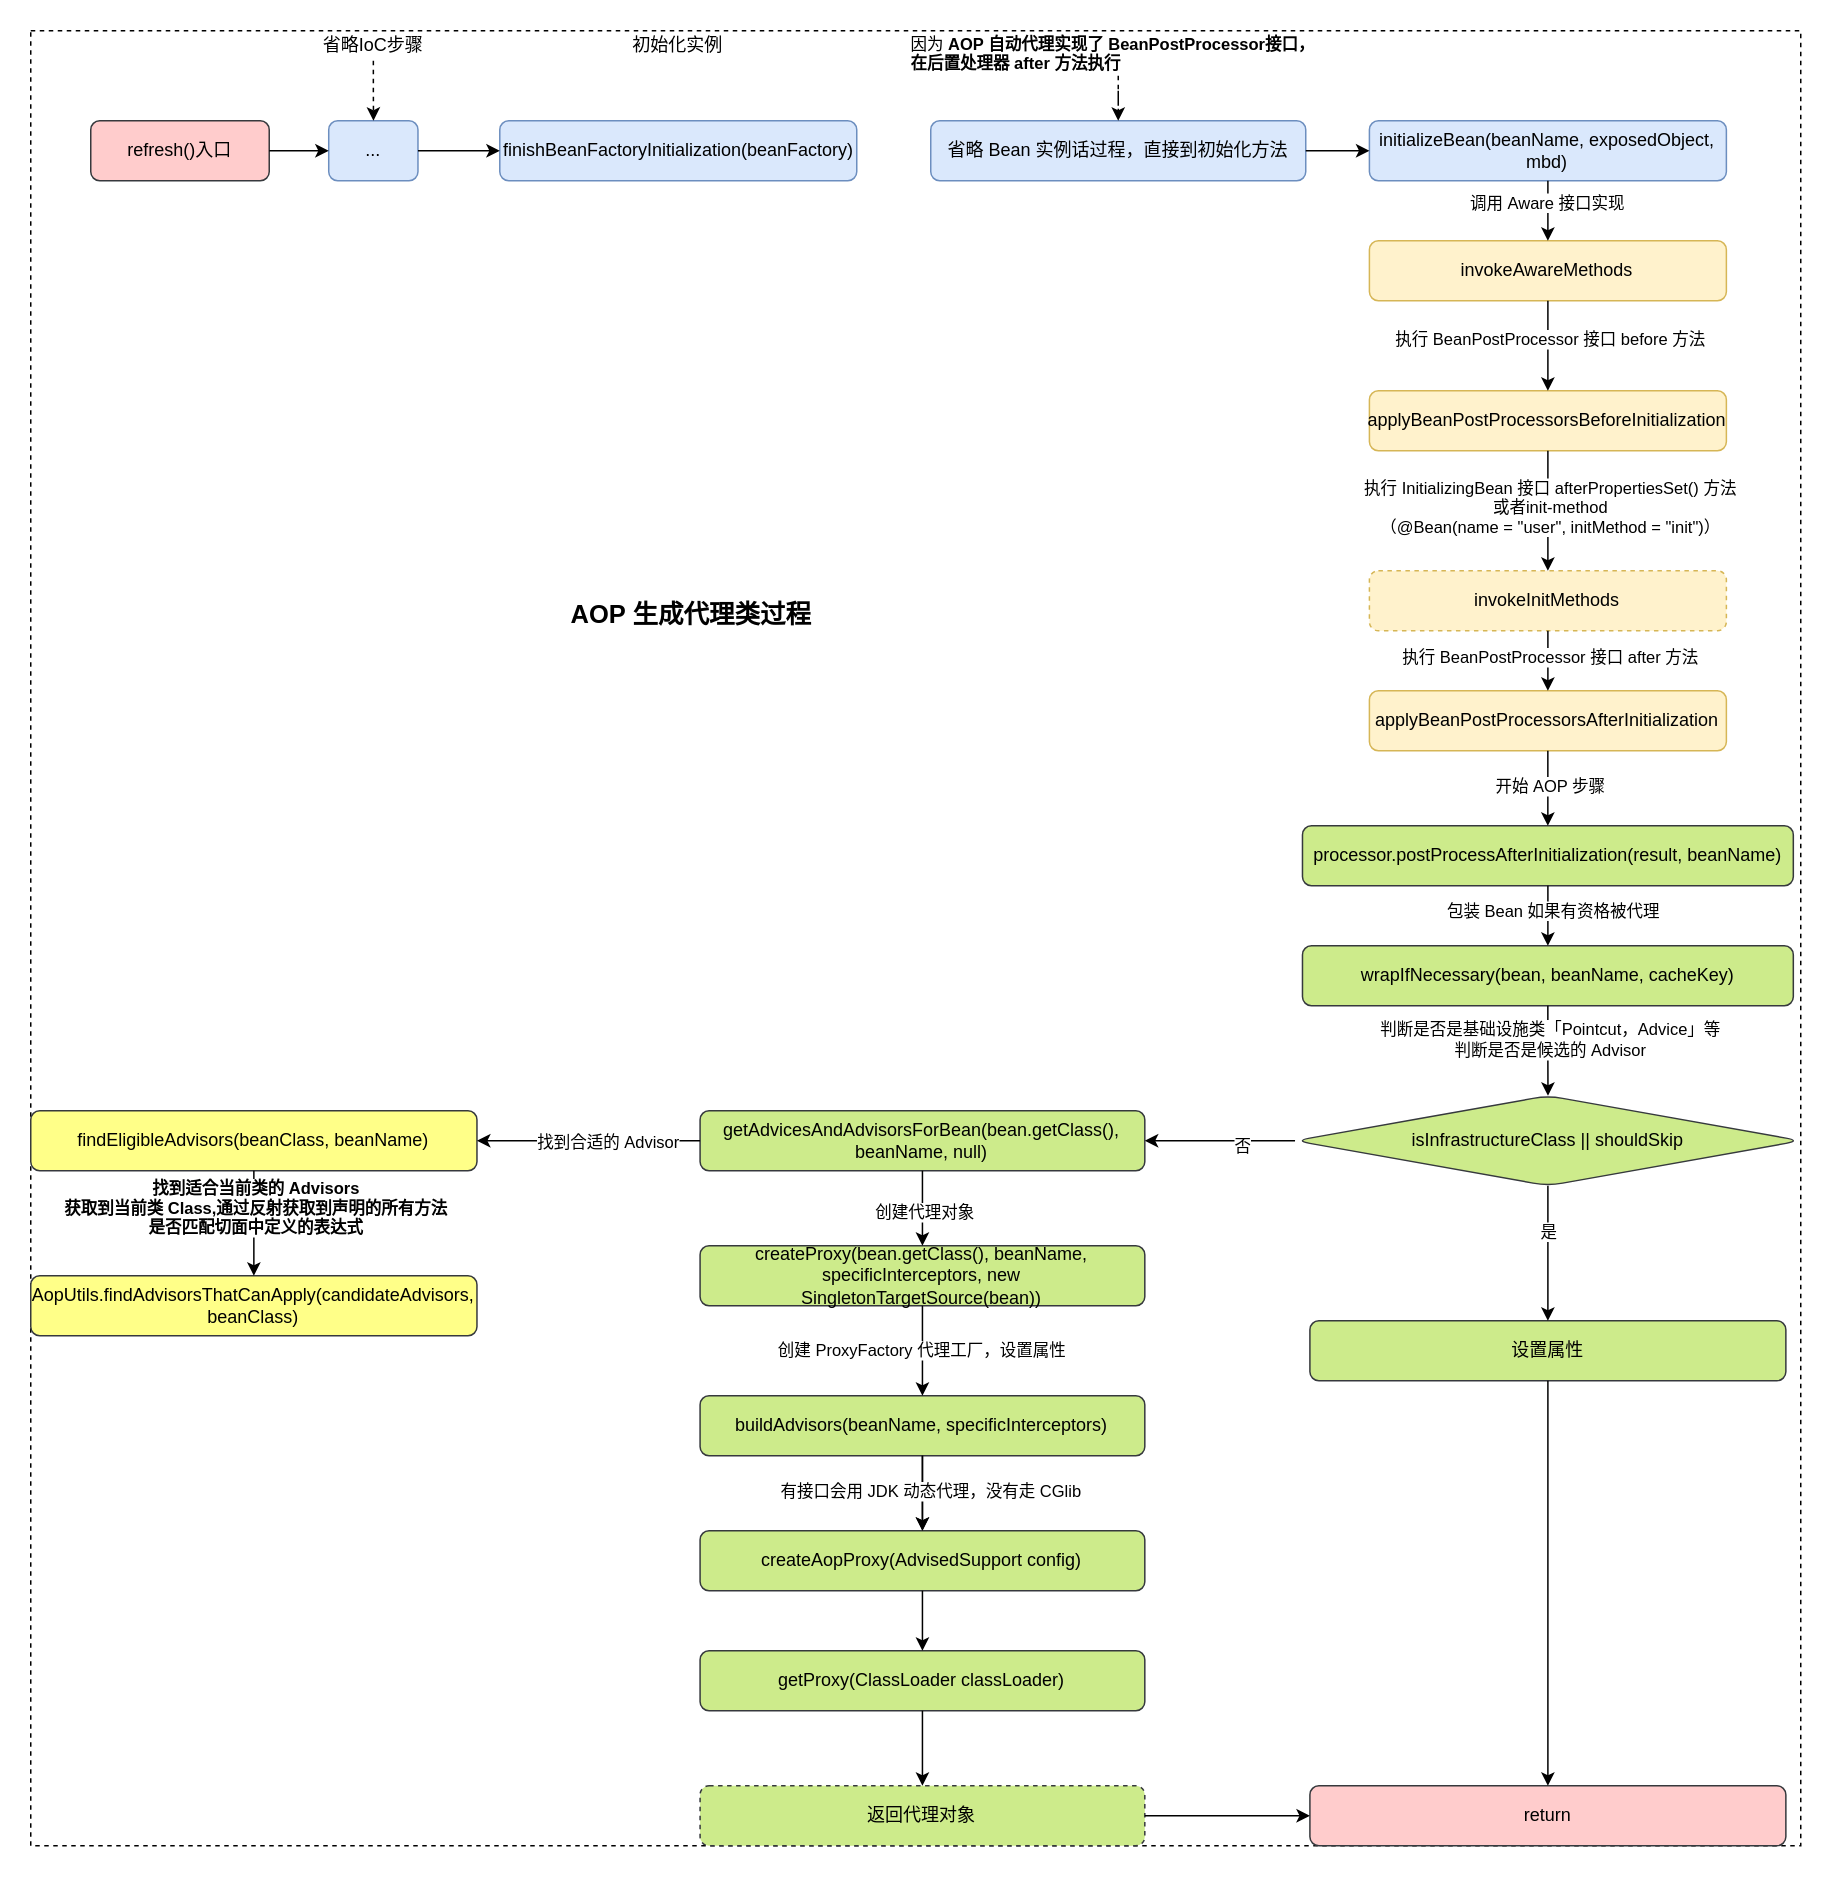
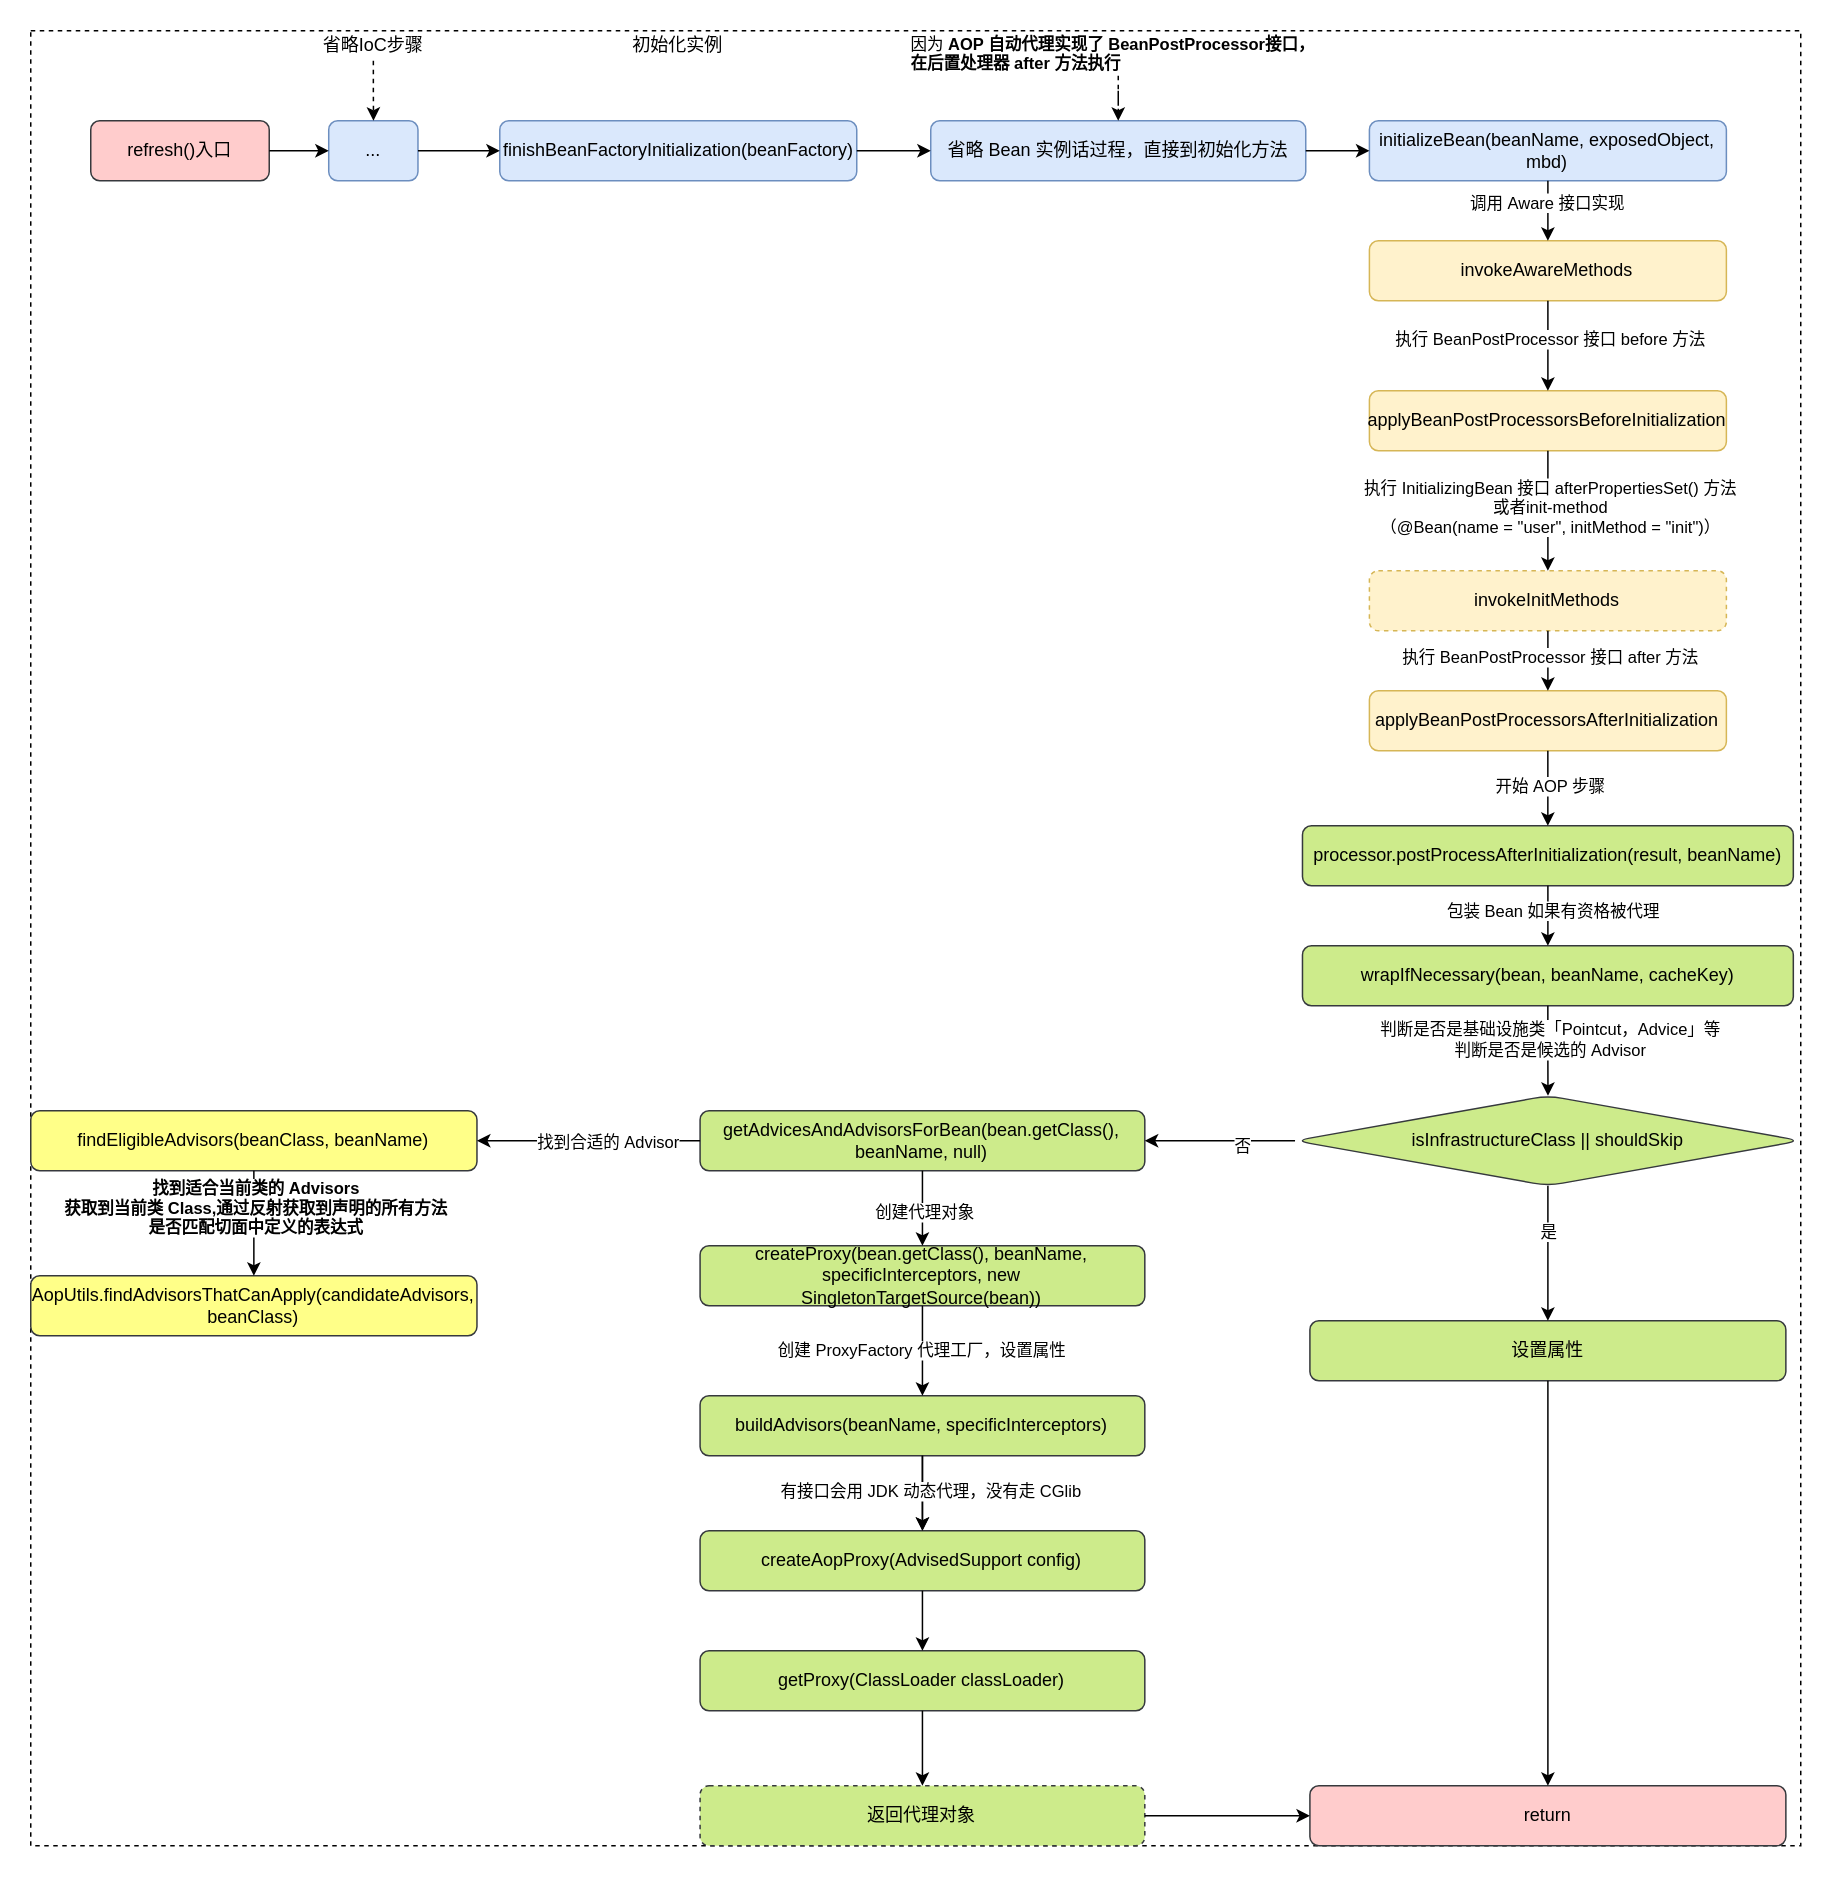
none -> (889, 151)
(691, 616) -> none
